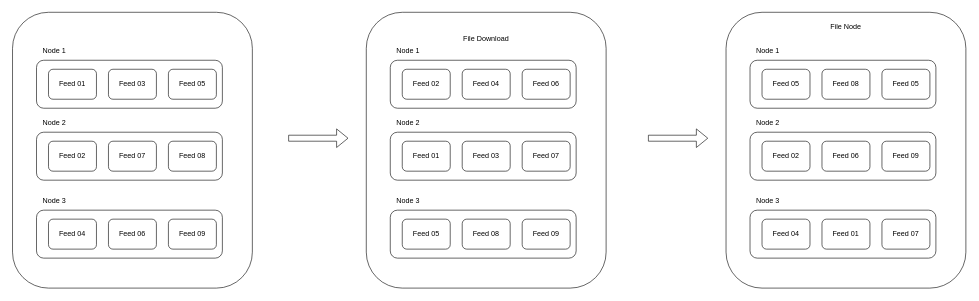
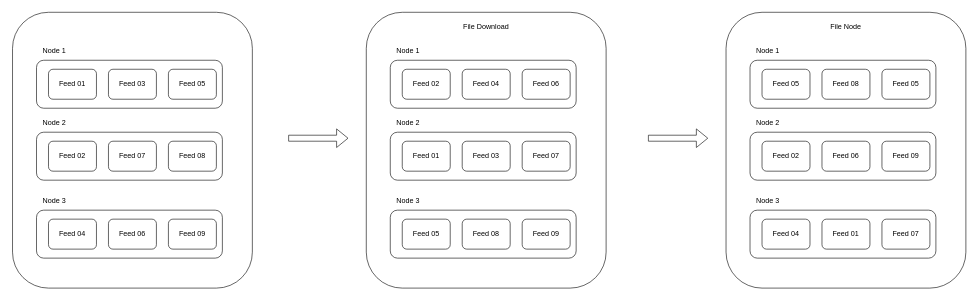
(486, 39) -> (486, 27)
